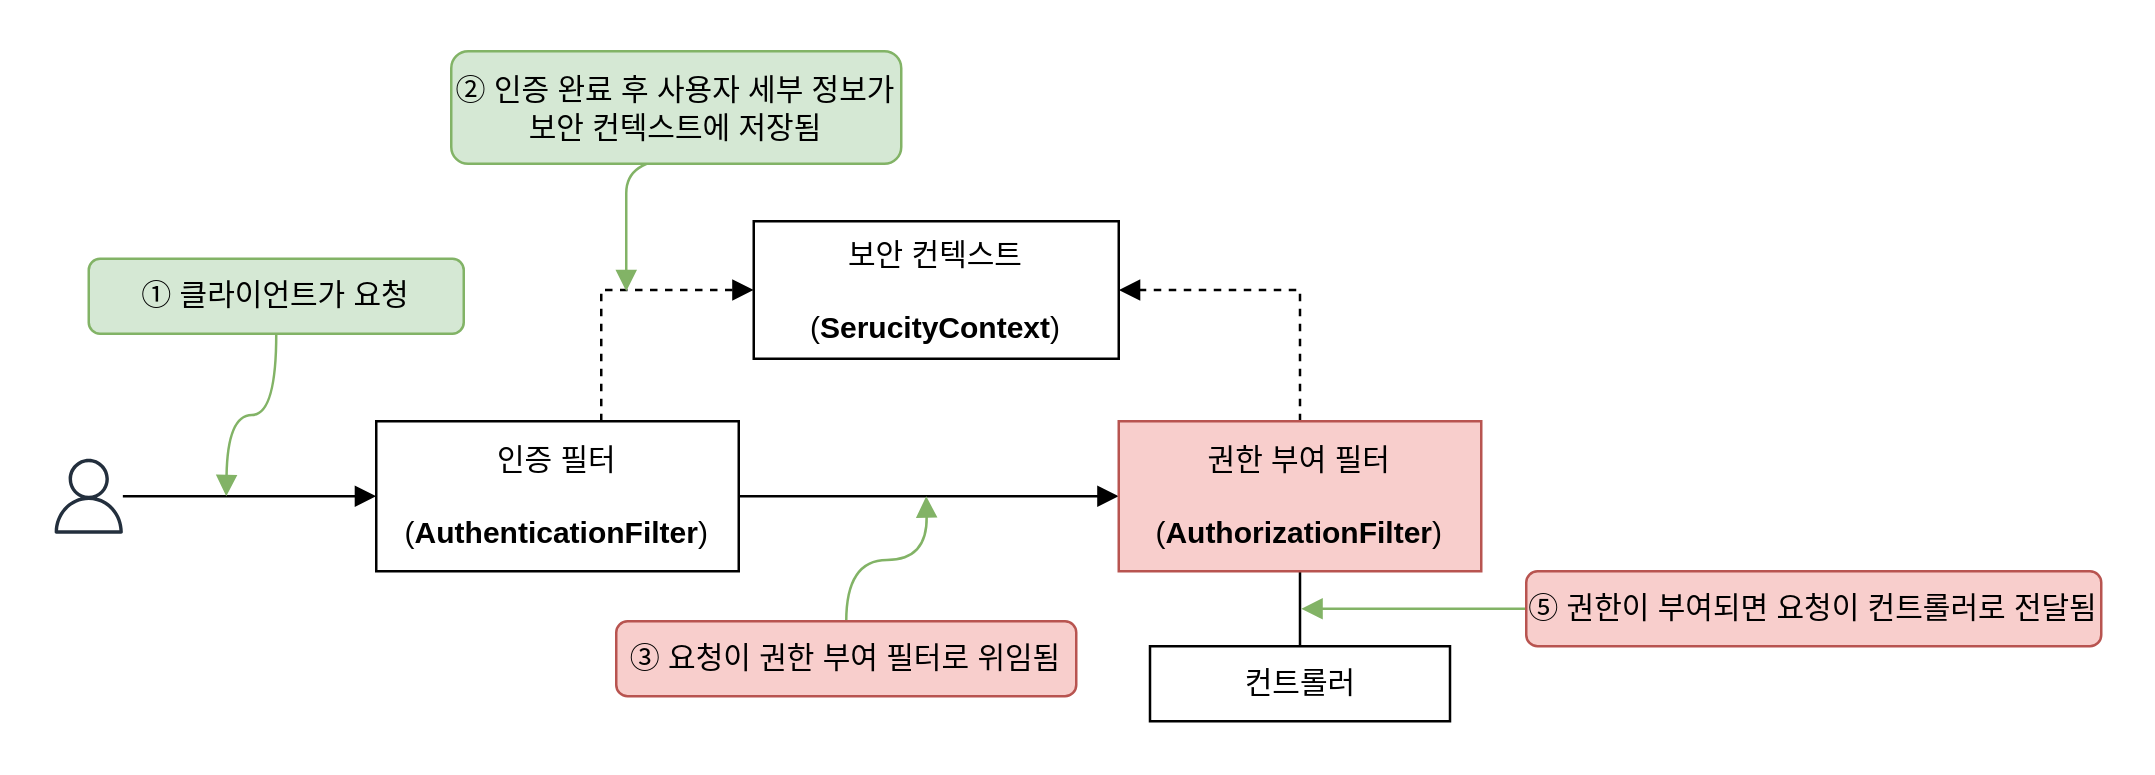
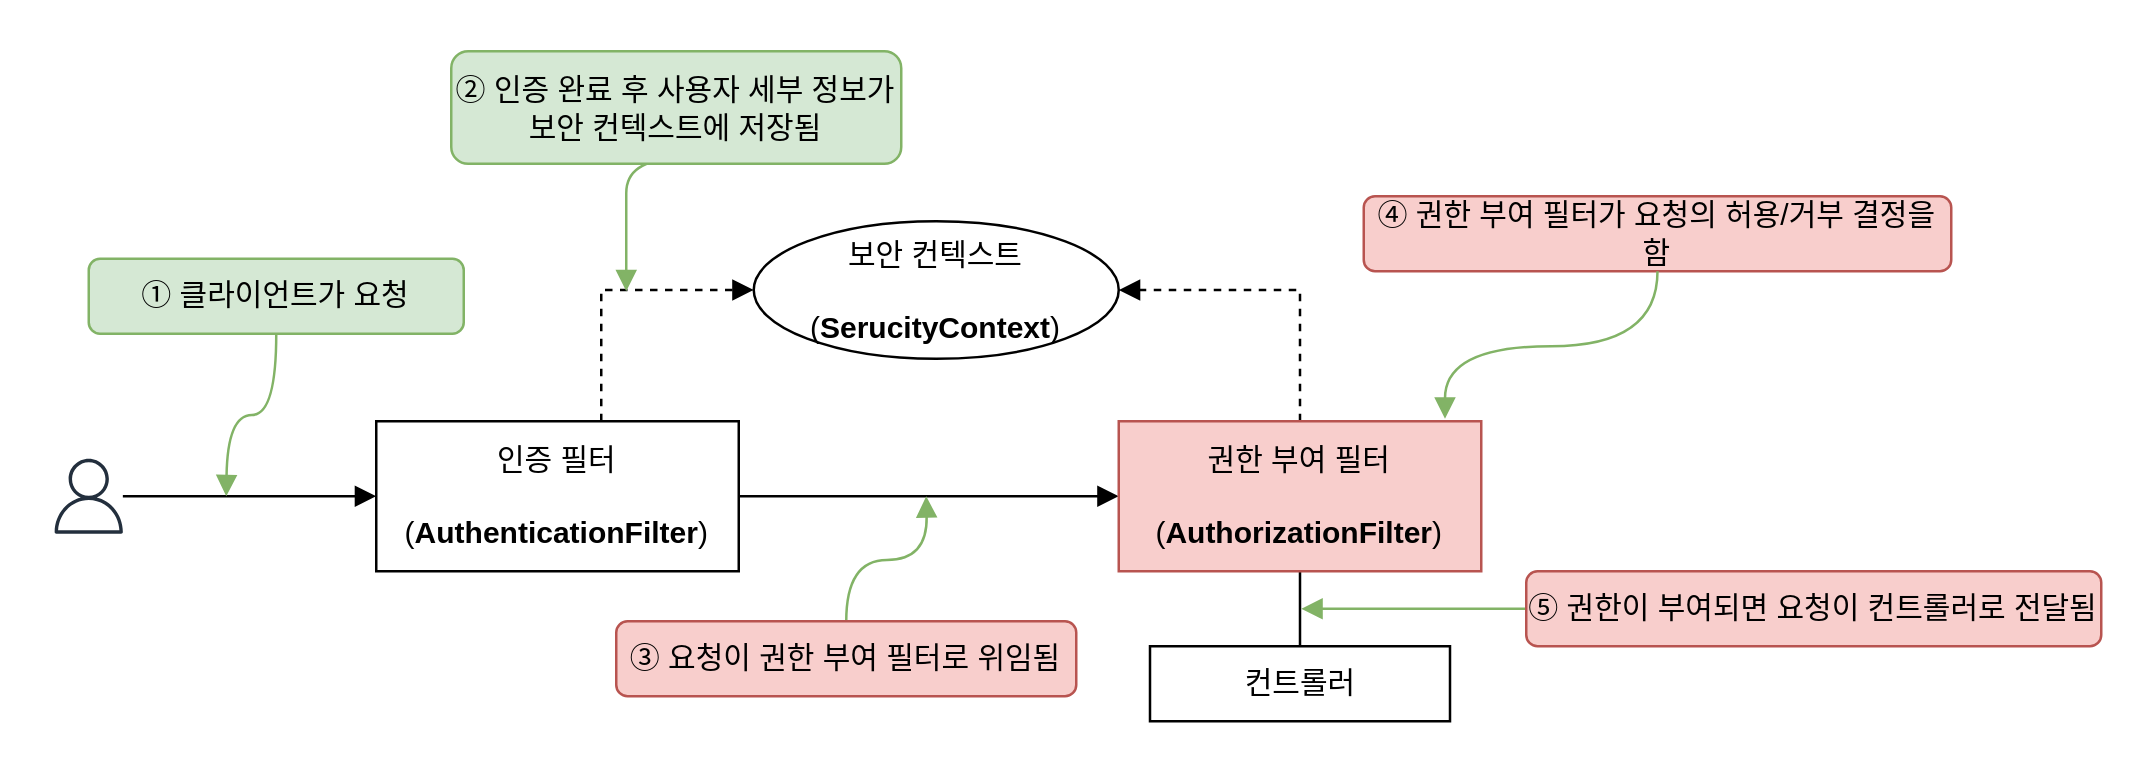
none -> (1658, 234)
(936, 290) -> (936, 290)
none -> (1559, 346)
